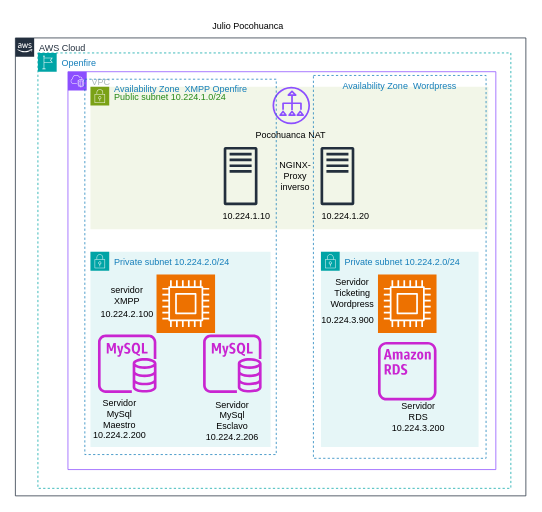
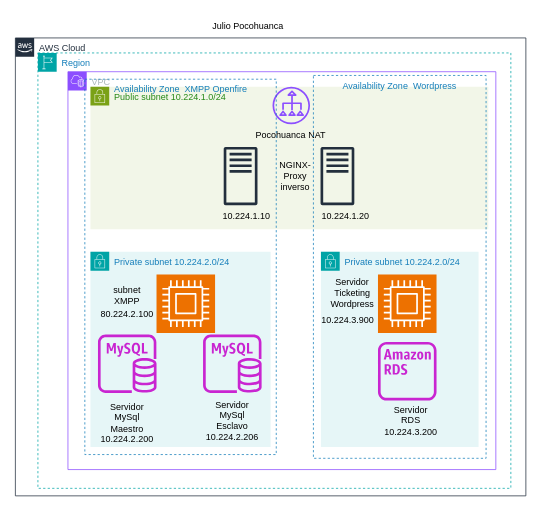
(81, 64) -> (76, 64)
(127, 295) -> (127, 295)
(127, 314) -> (127, 314)
(418, 417) -> (411, 420)
(120, 419) -> (127, 423)
